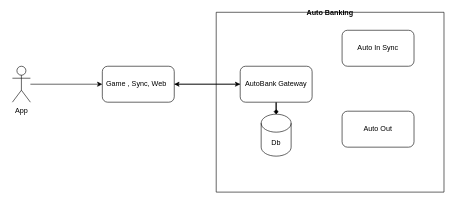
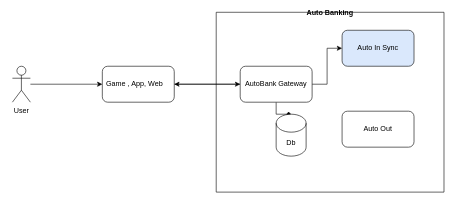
none -> (329, 48)
(378, 48) -> (378, 48)
(138, 84) -> (138, 84)
(22, 111) -> (22, 111)
(276, 135) -> (291, 135)
